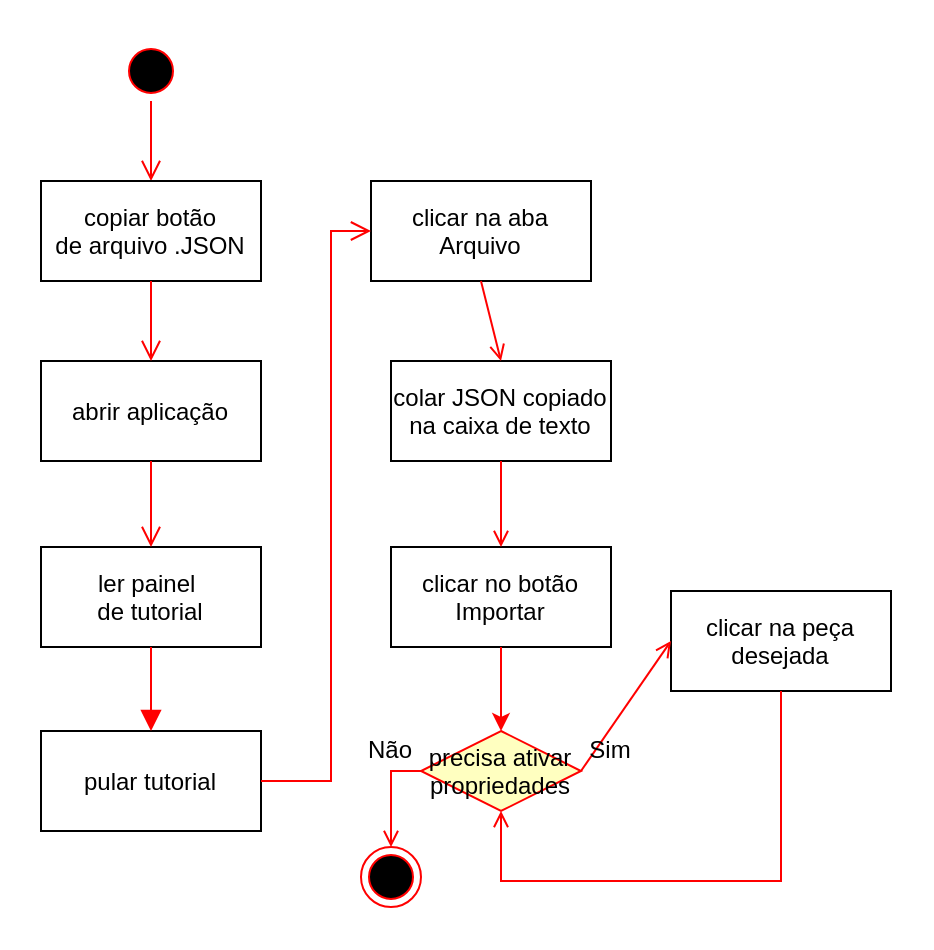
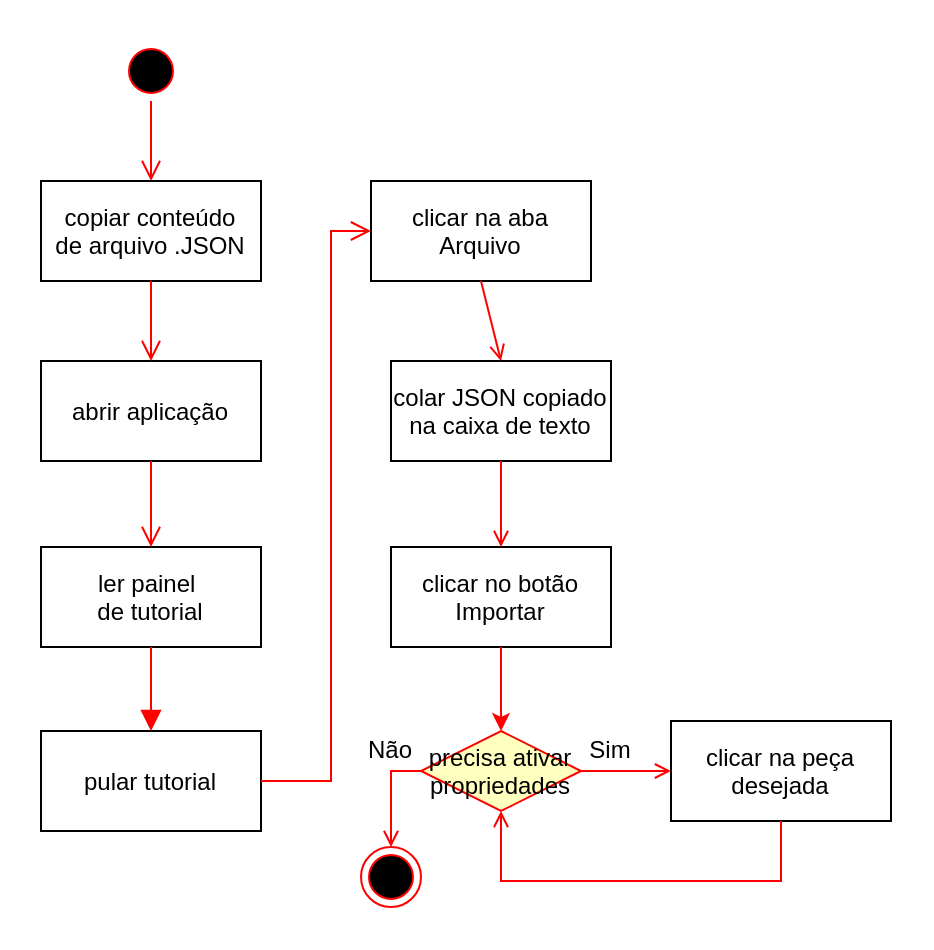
(150, 218) -> (150, 218)
(781, 641) -> (781, 771)
